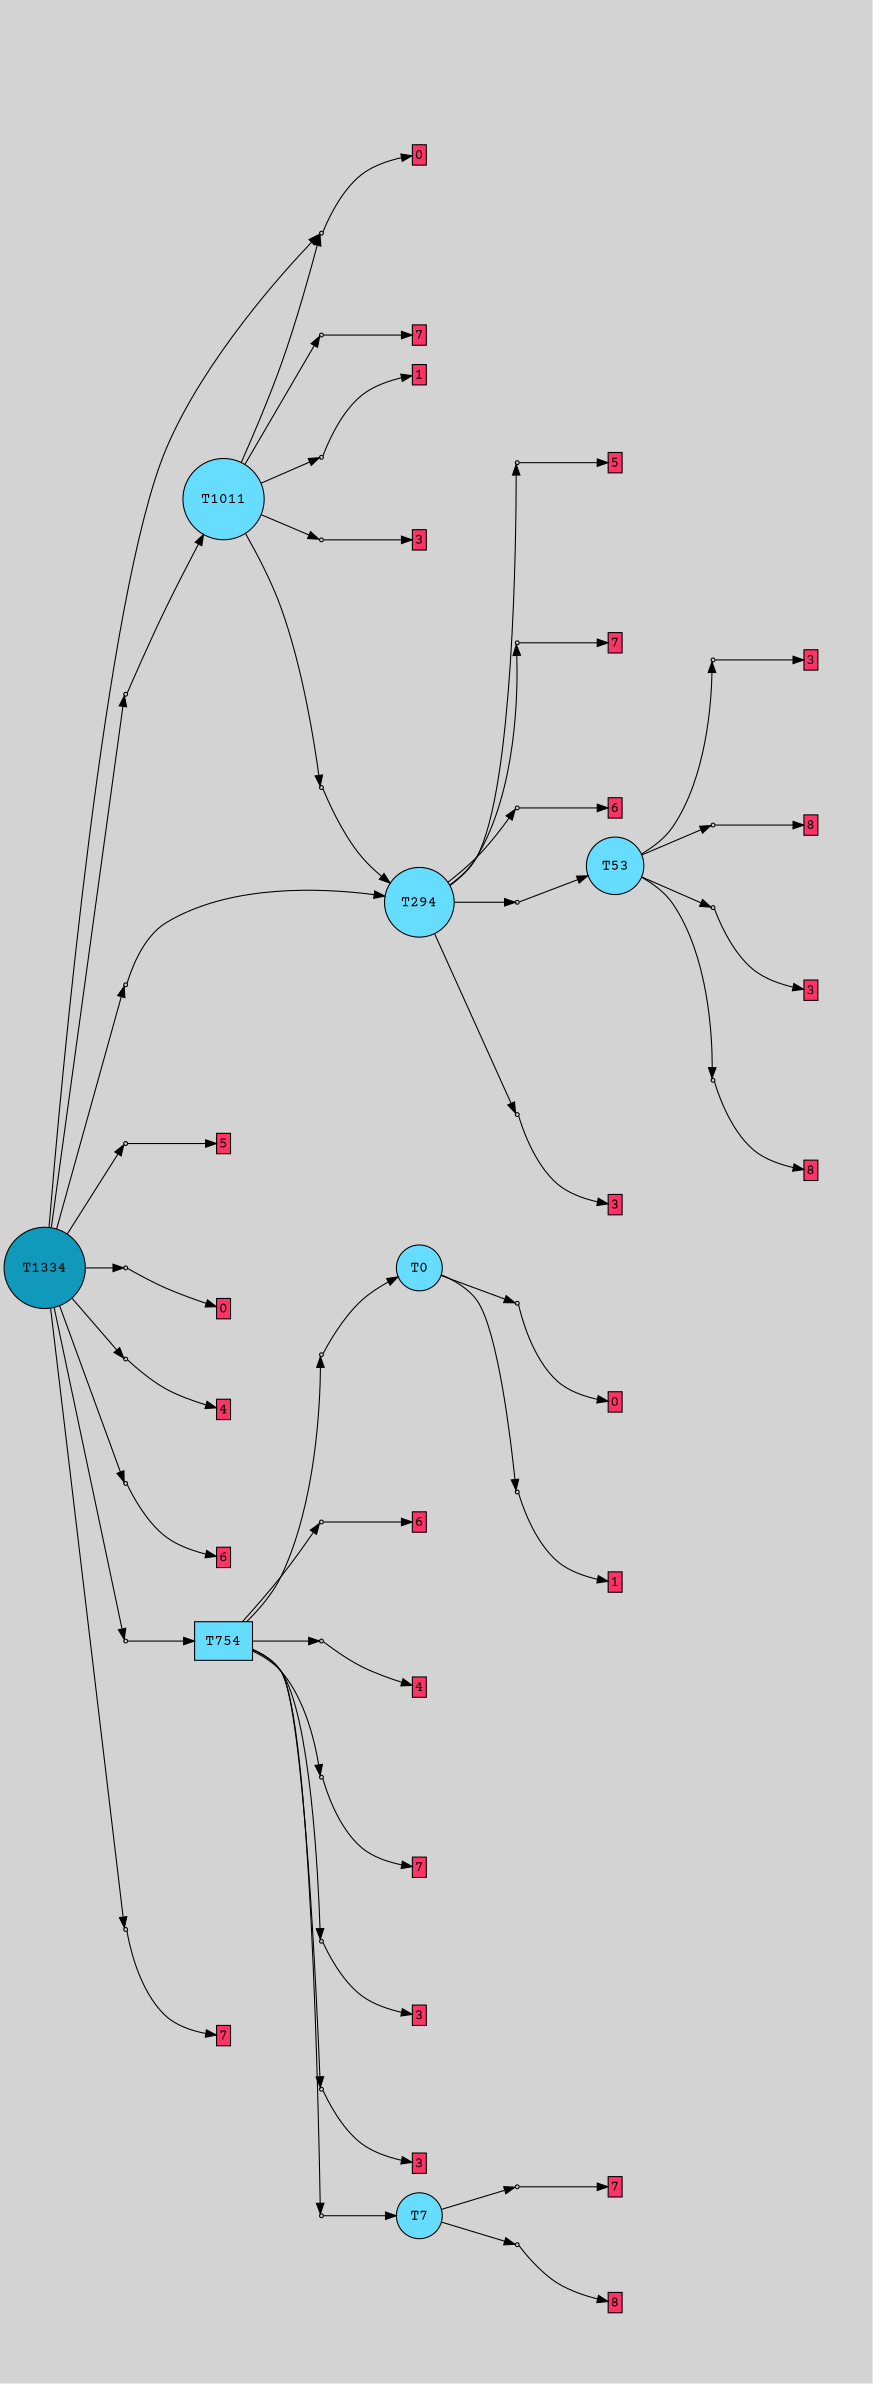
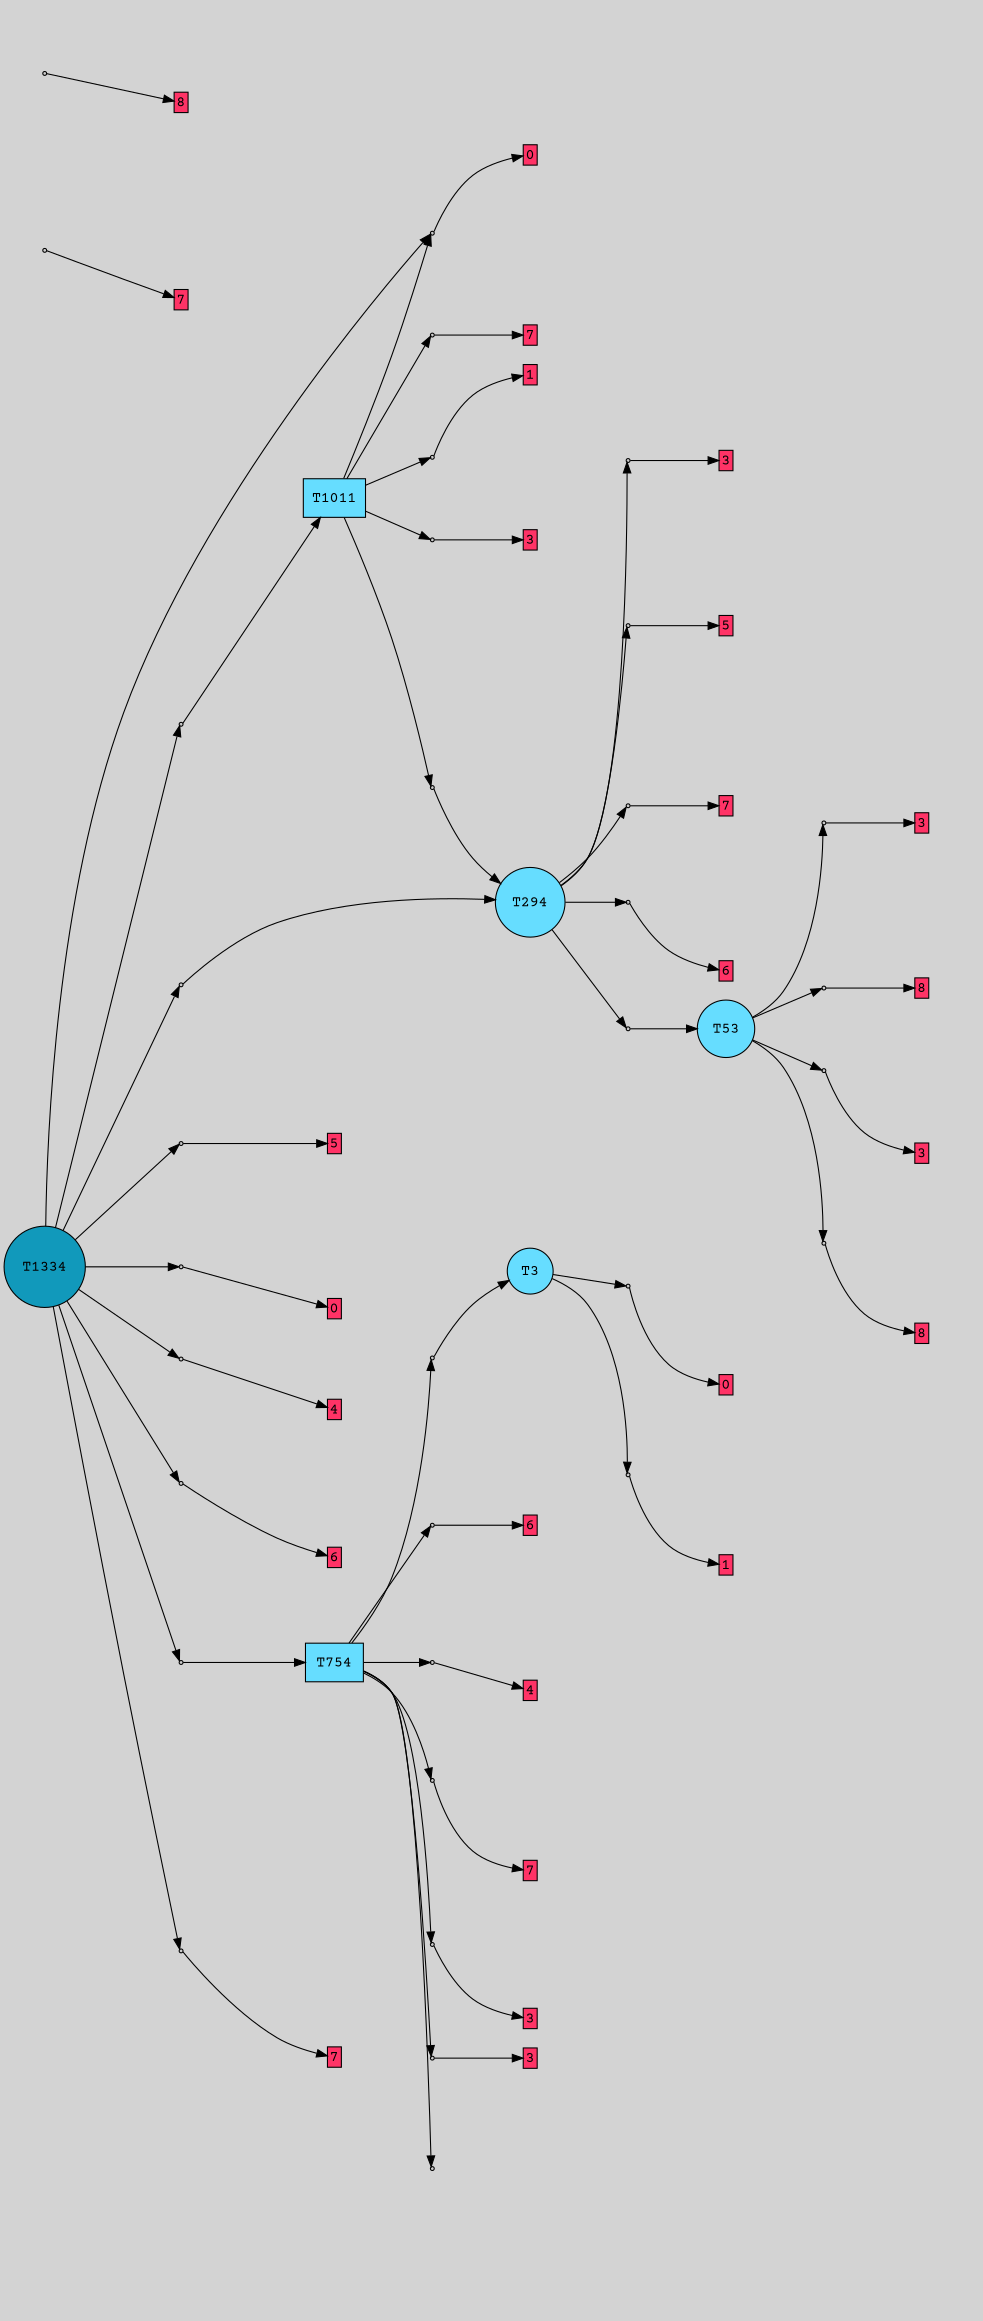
(224, 499) -> (334, 498)
(419, 1268) -> (530, 1271)
(419, 2216) -> none
